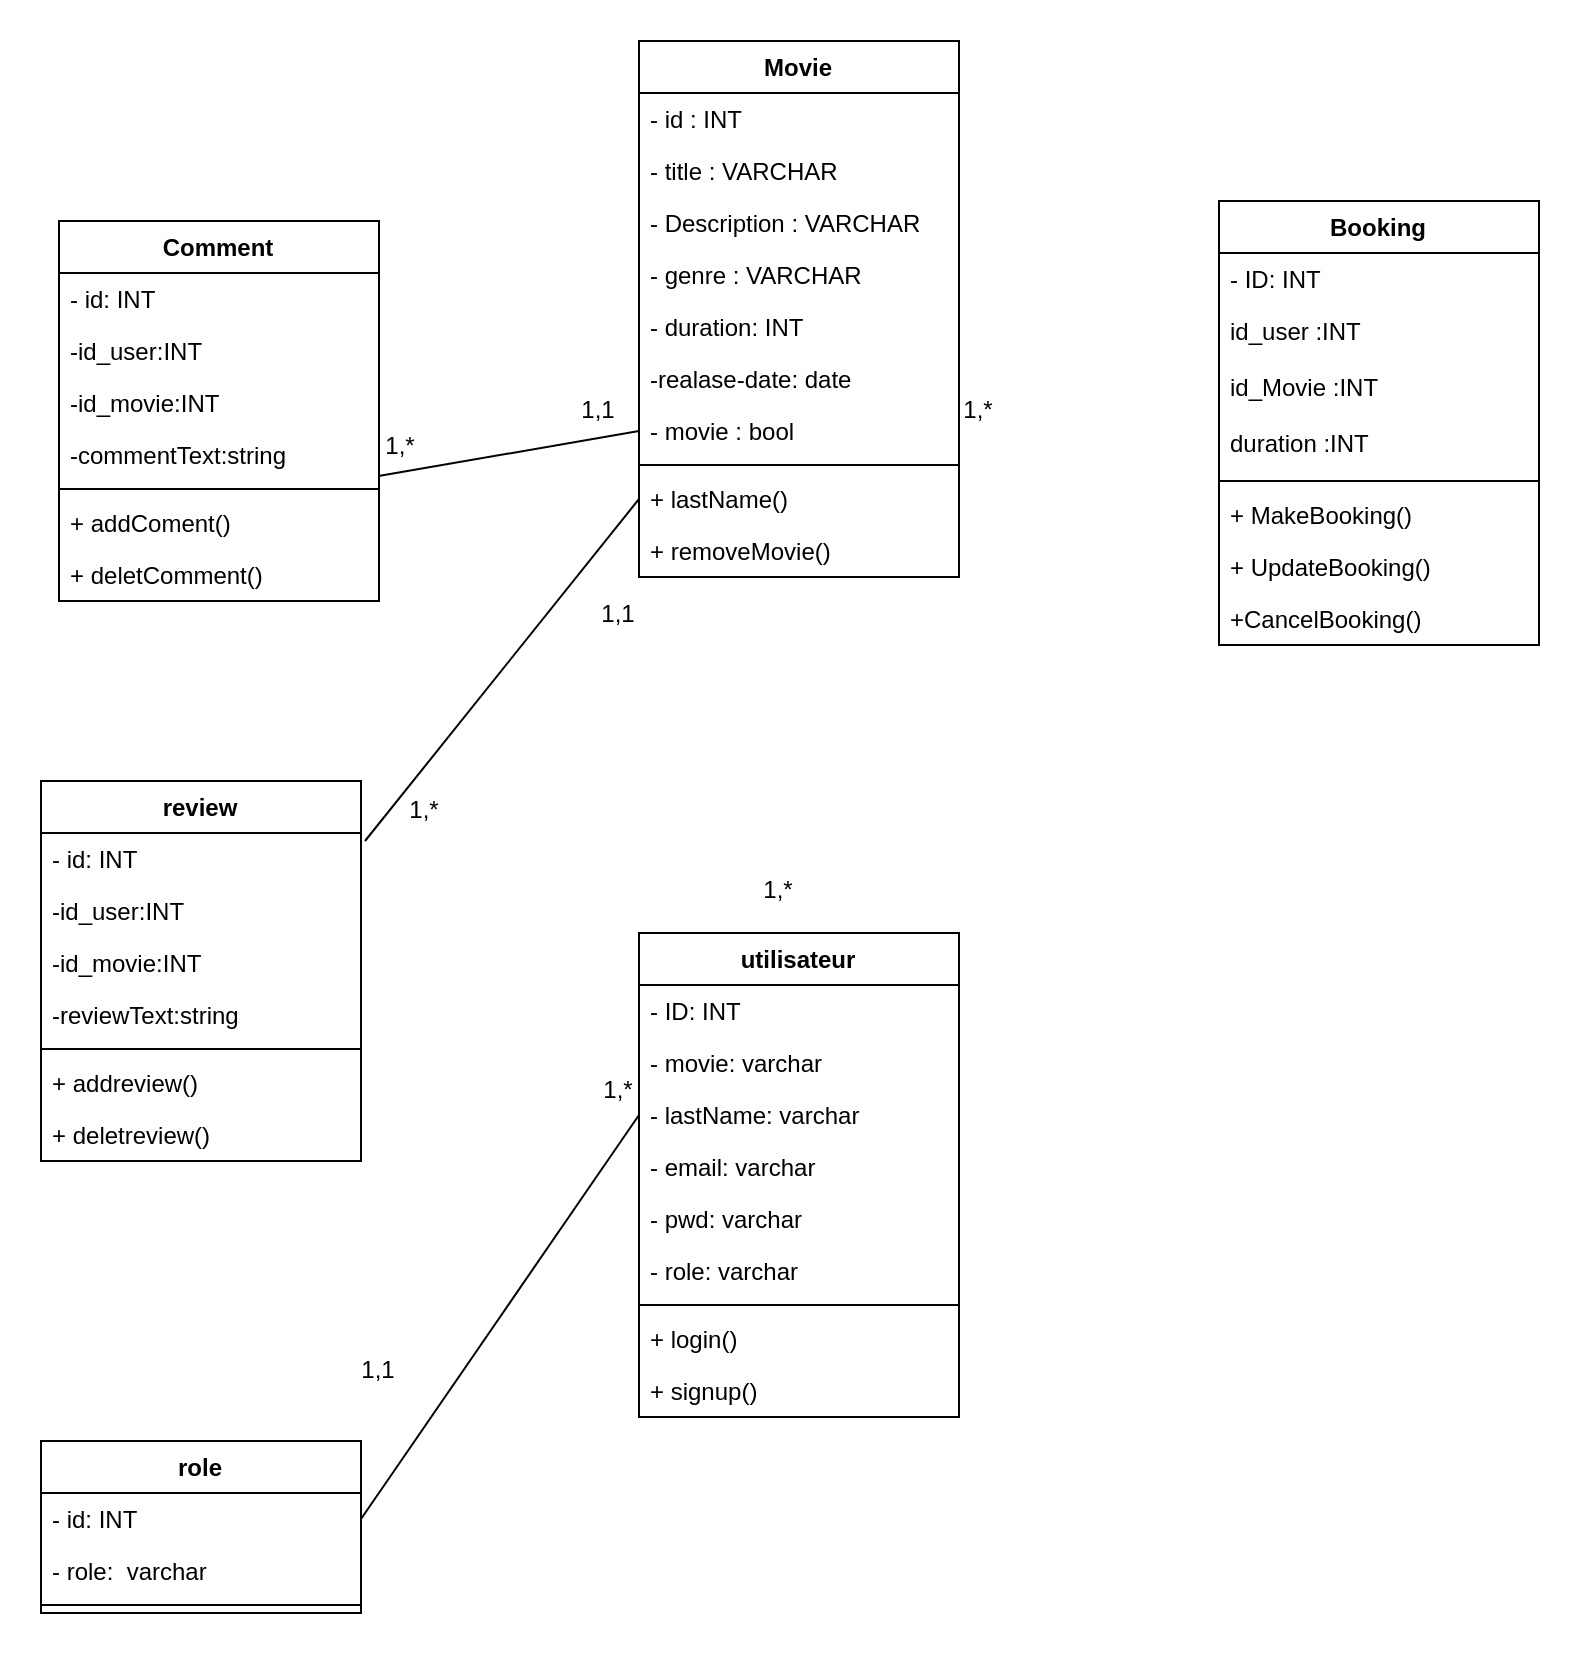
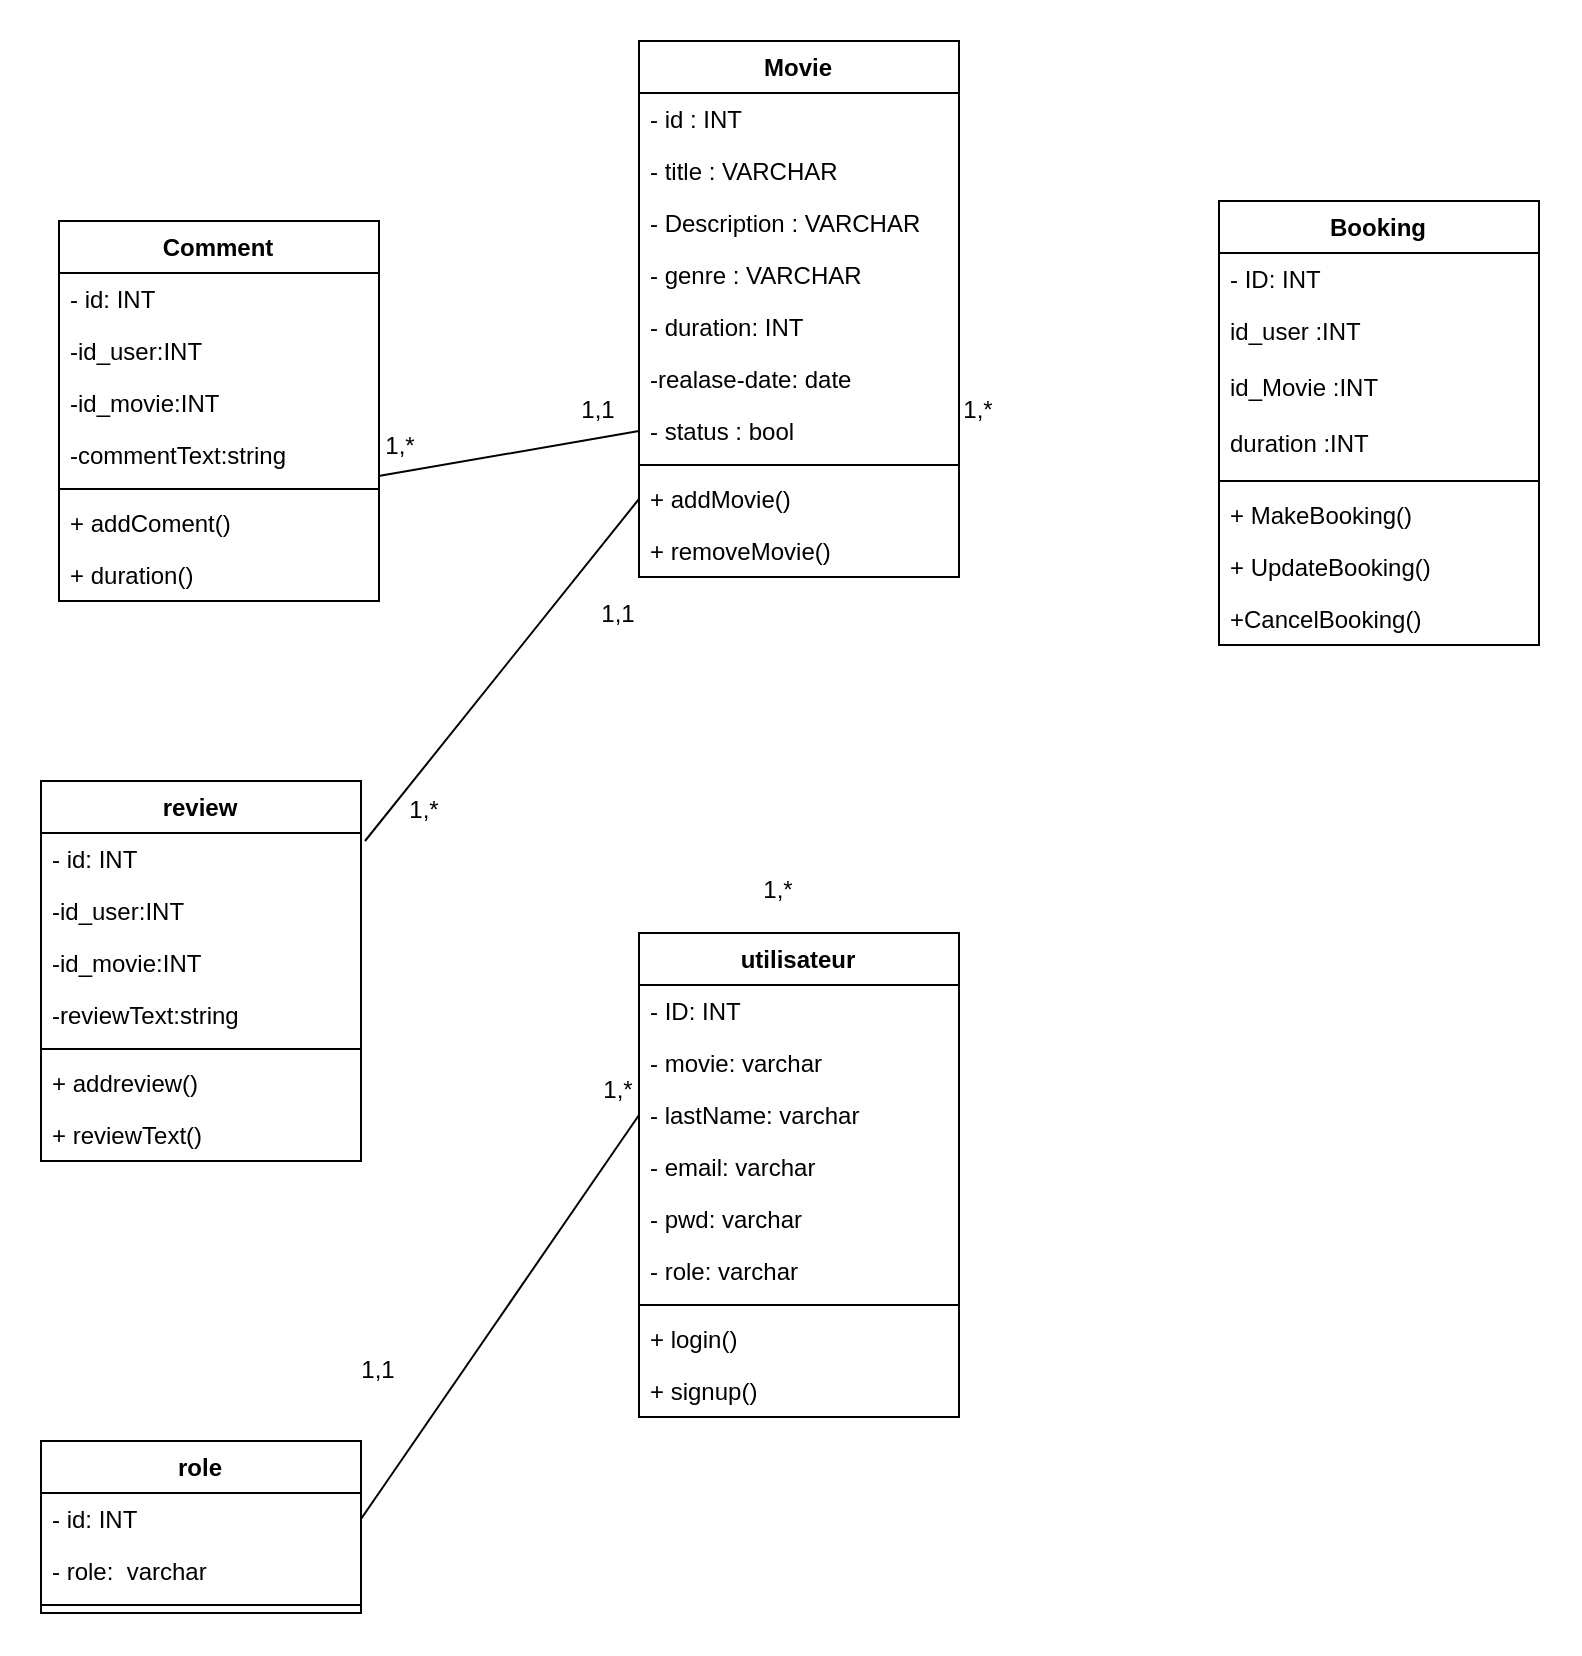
(725, 432) -> (735, 432)
(724, 500) -> (724, 500)
(171, 576) -> (144, 576)
(143, 1136) -> (140, 1136)
